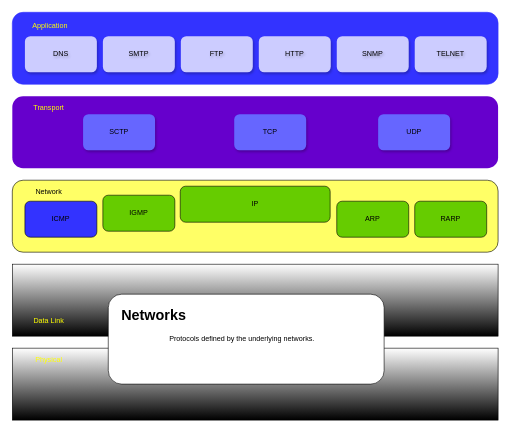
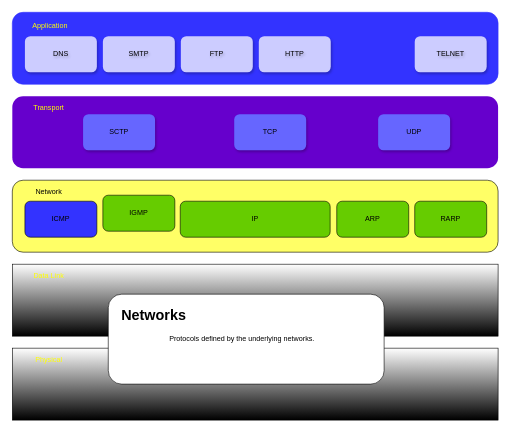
(373, 54) -> none
(255, 204) -> (255, 219)
(49, 321) -> (49, 276)
